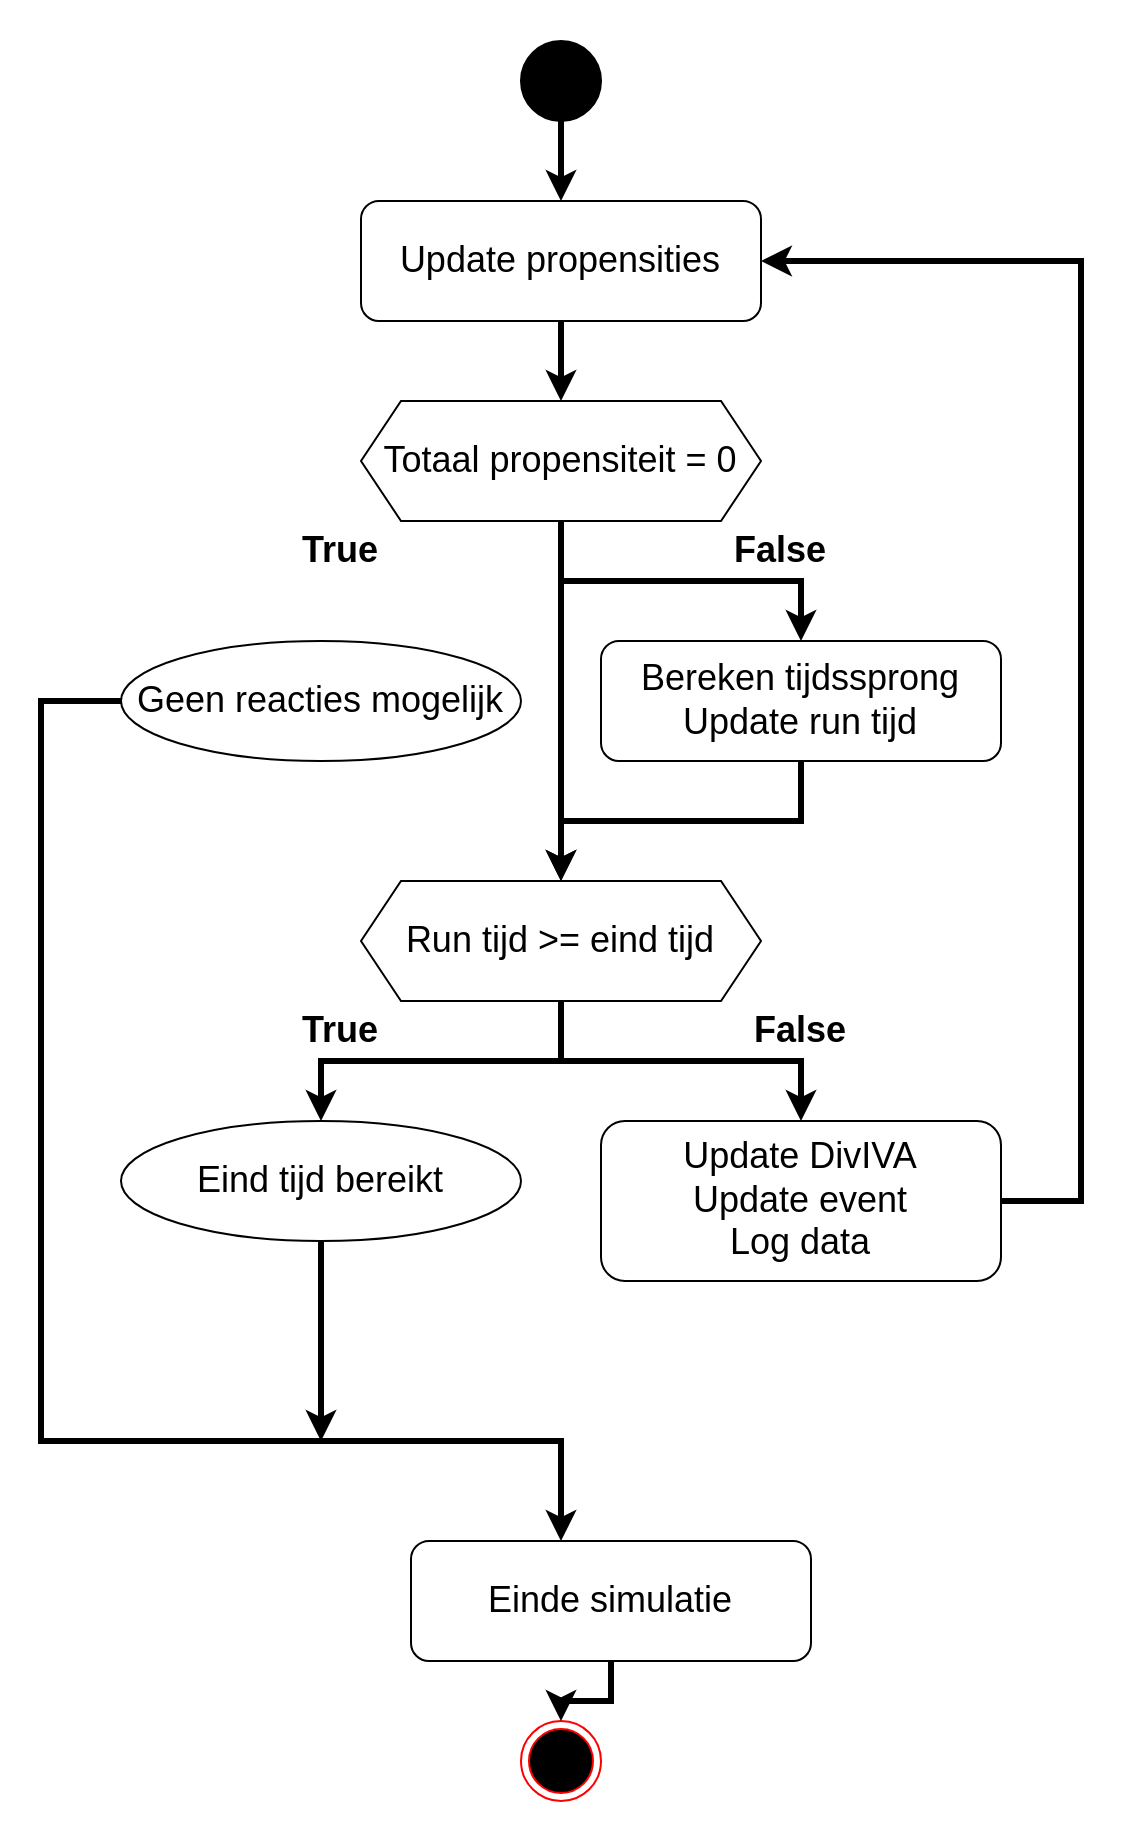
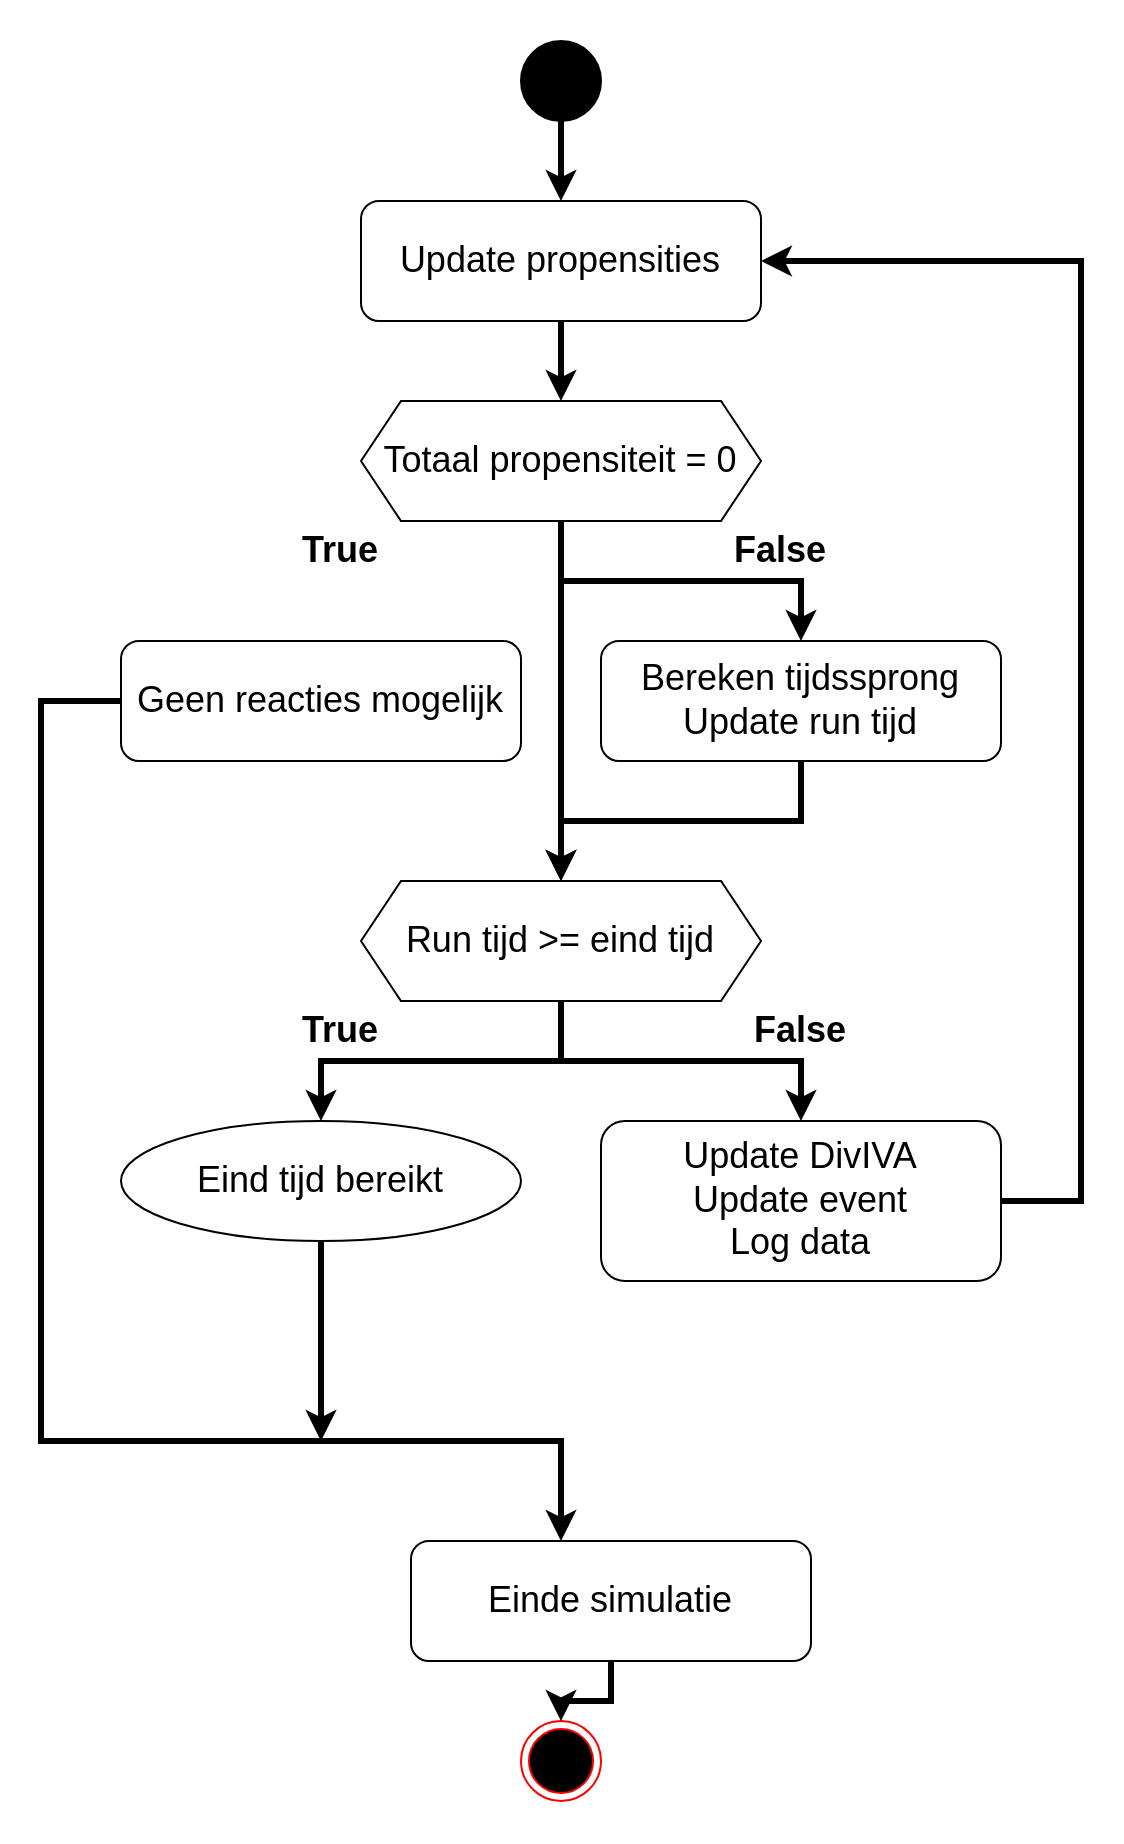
(321, 701) -> (321, 701)
